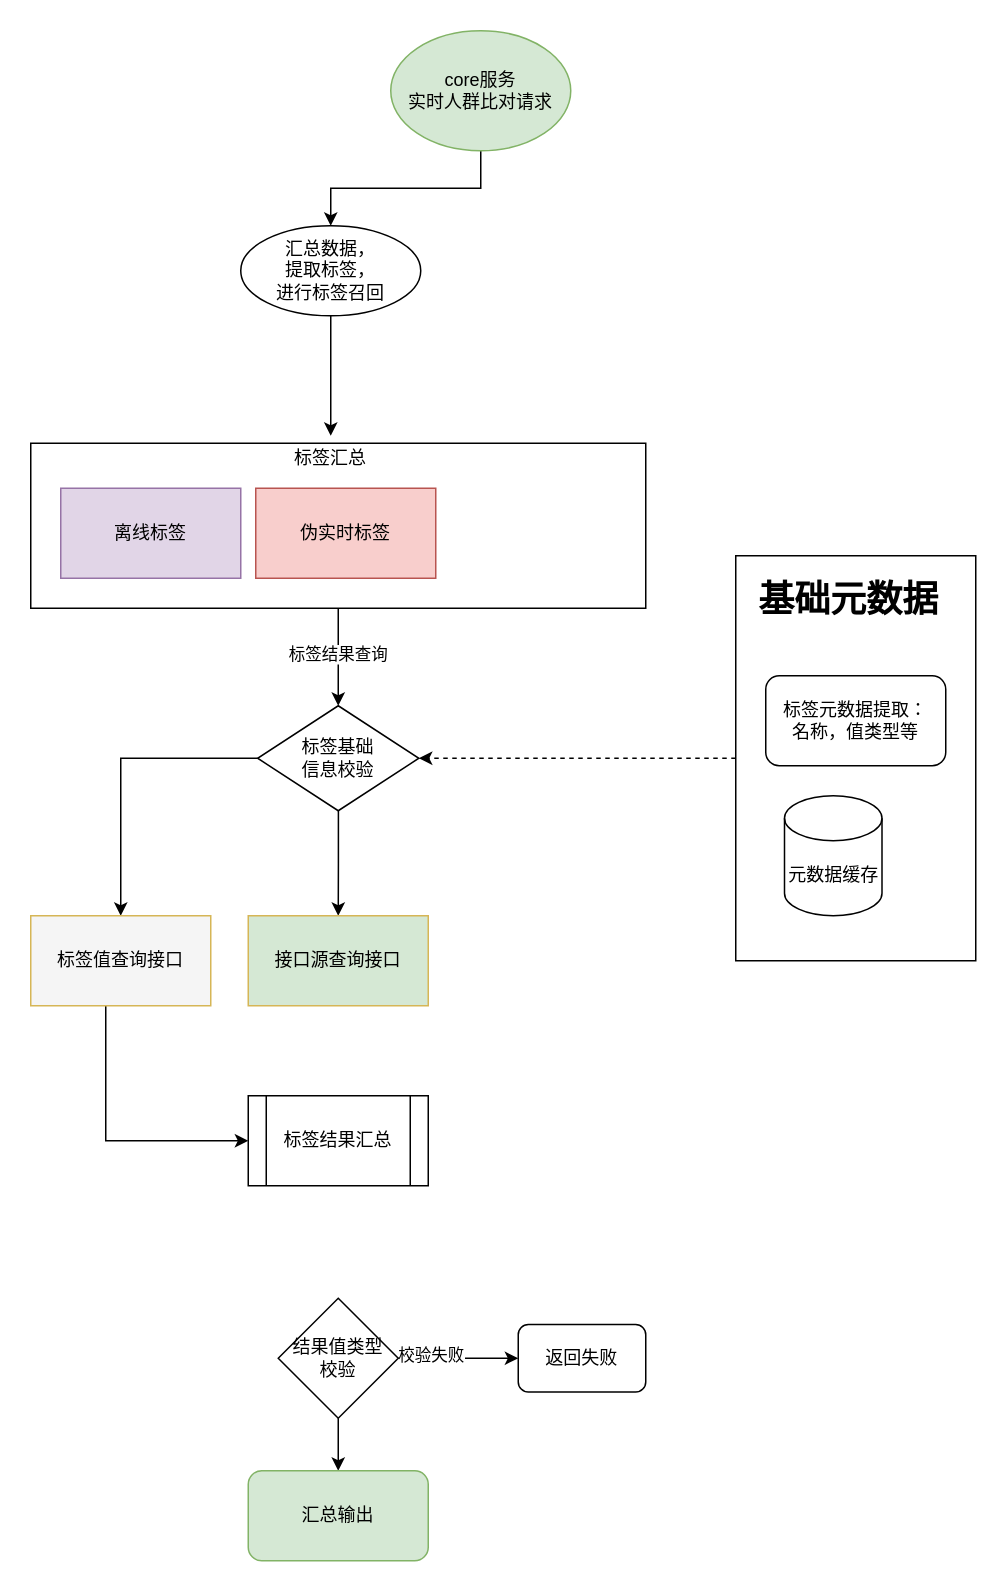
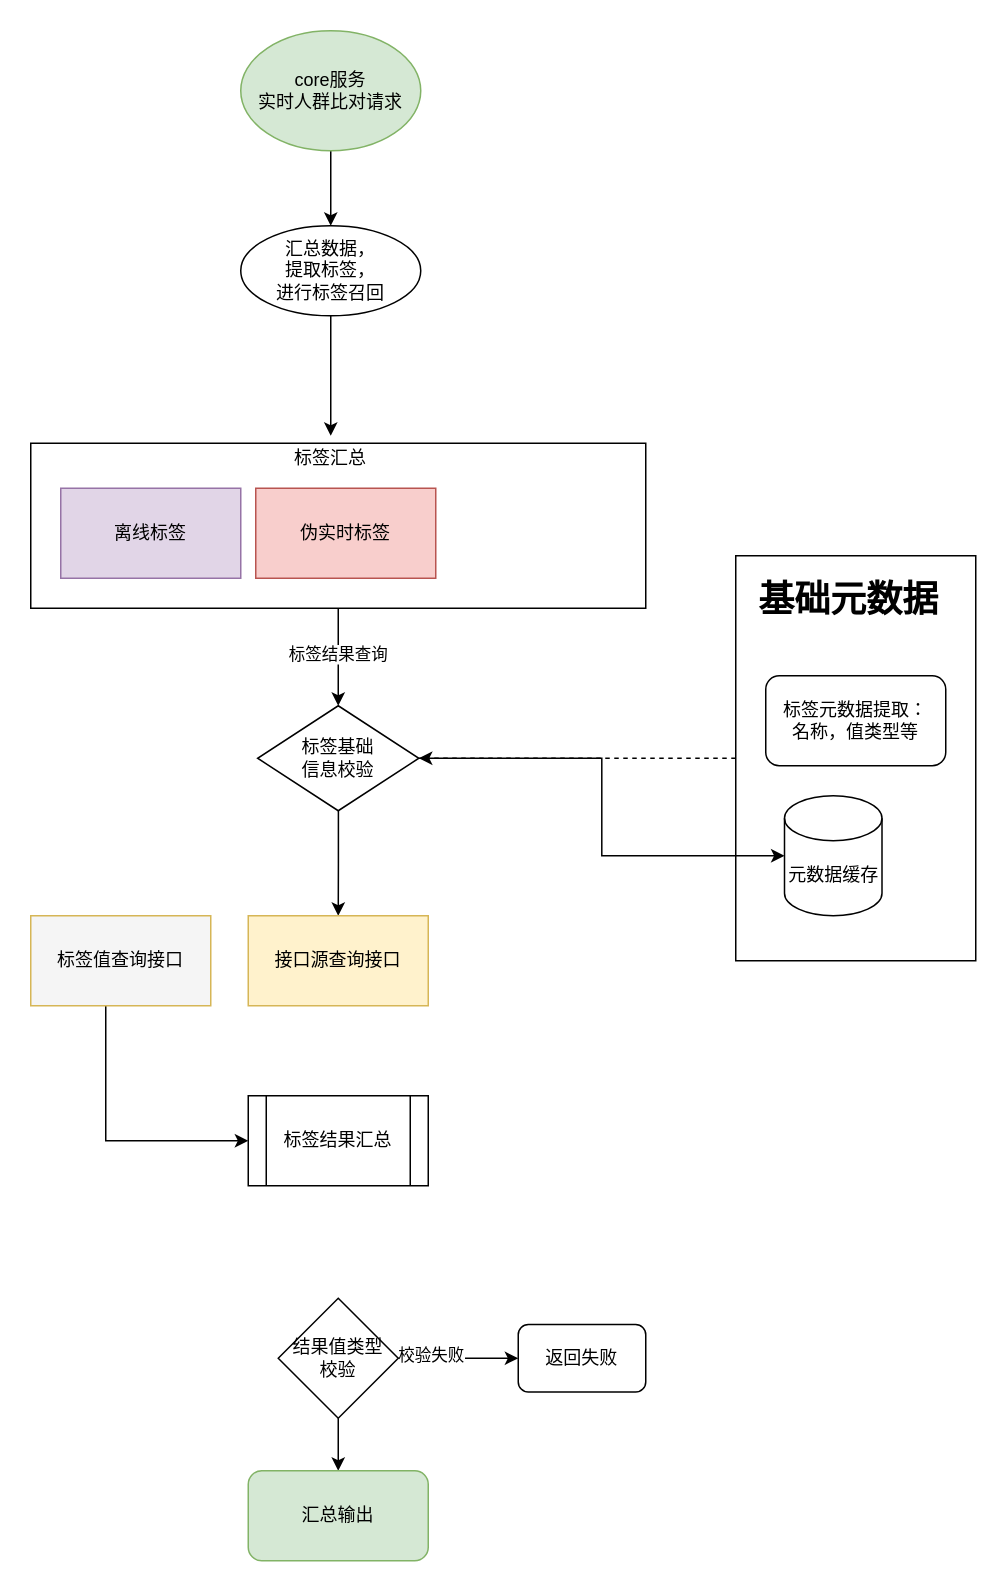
(481, 91) -> (331, 91)
(121, 763) -> (641, 856)
(338, 961) -> (338, 961)
